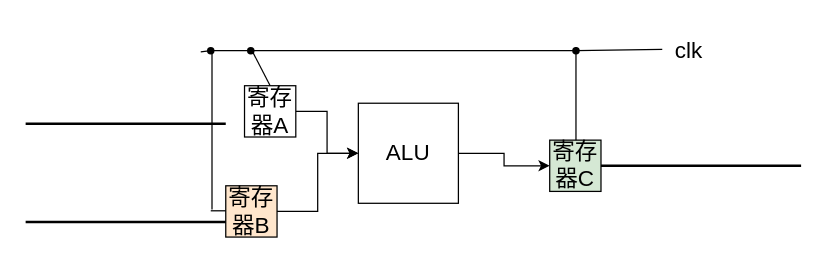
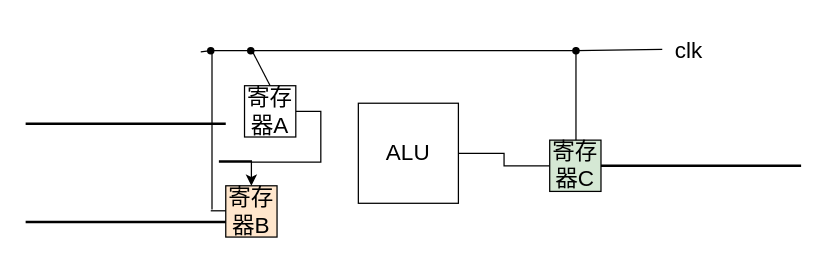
(327, 127) -> (273, 162)
(539, 166) -> (543, 166)
(318, 199) -> none
